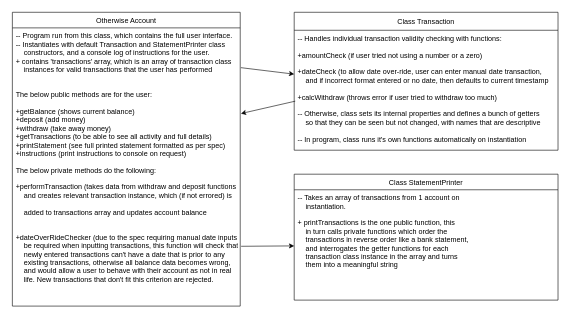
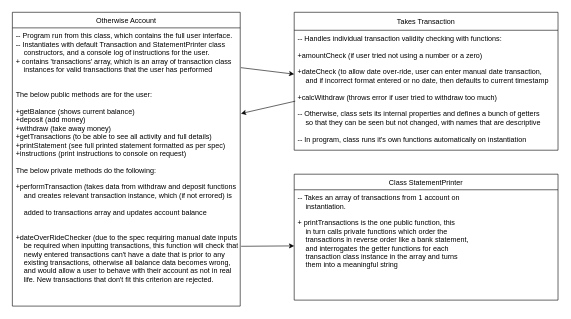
(426, 22) -> (426, 22)
